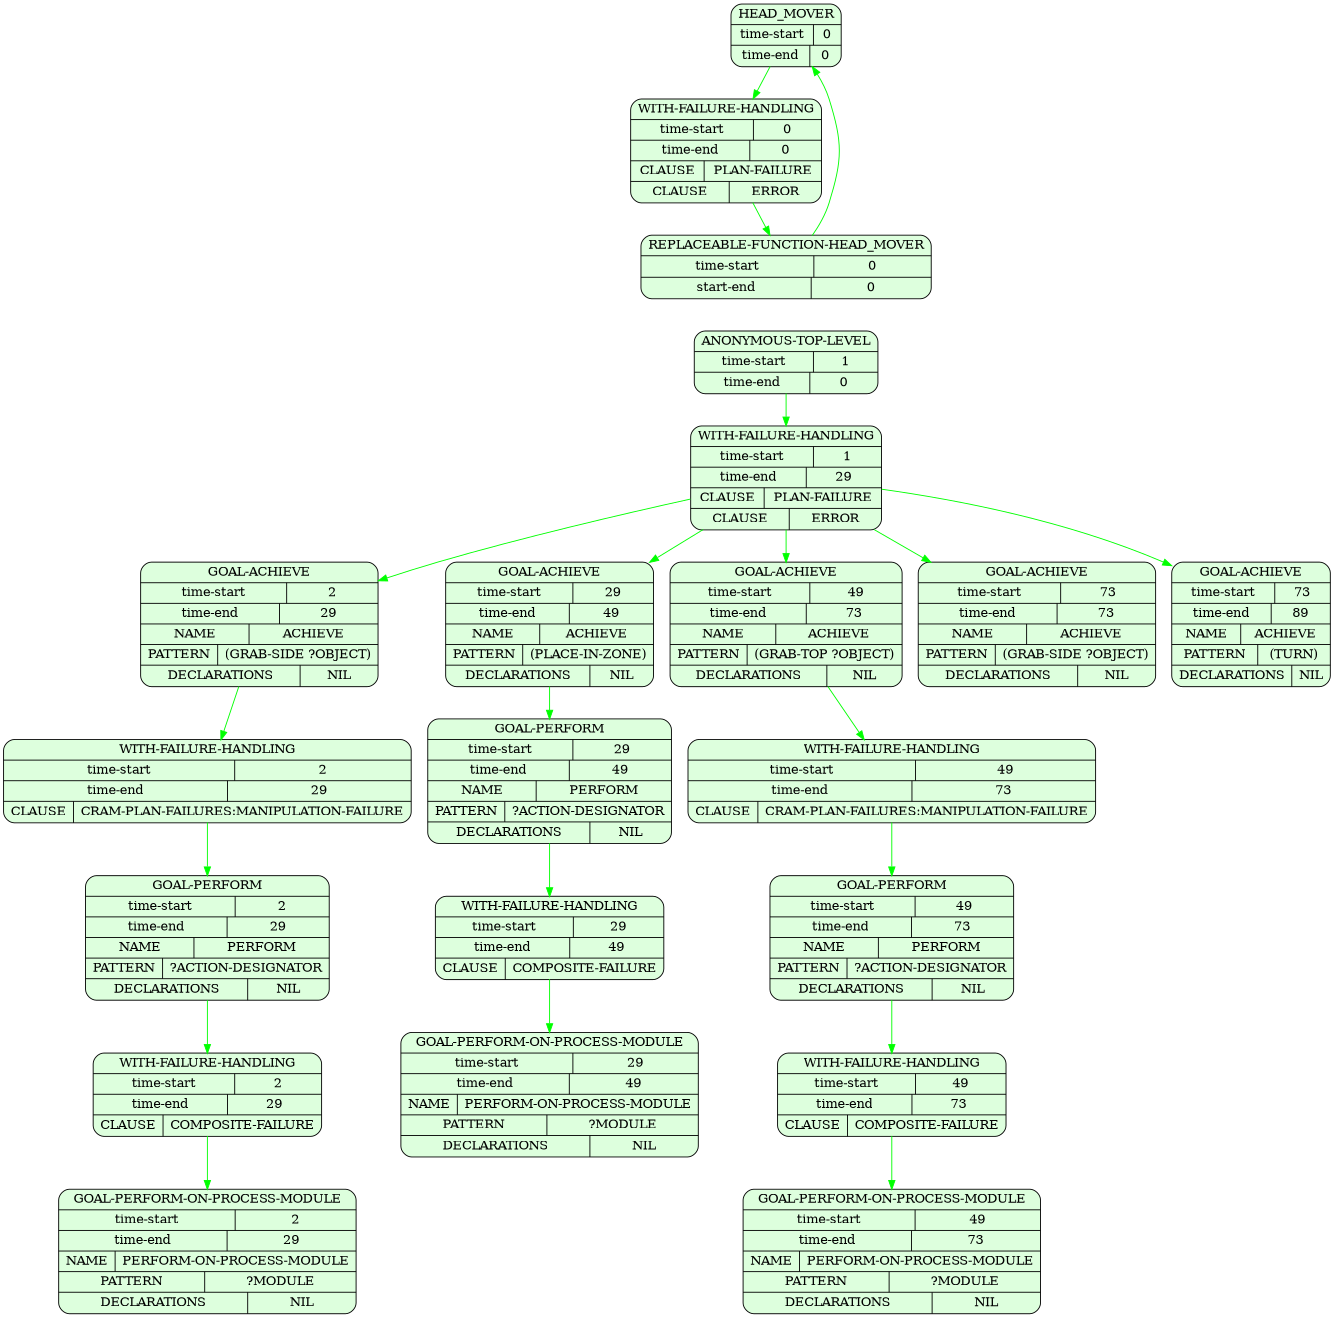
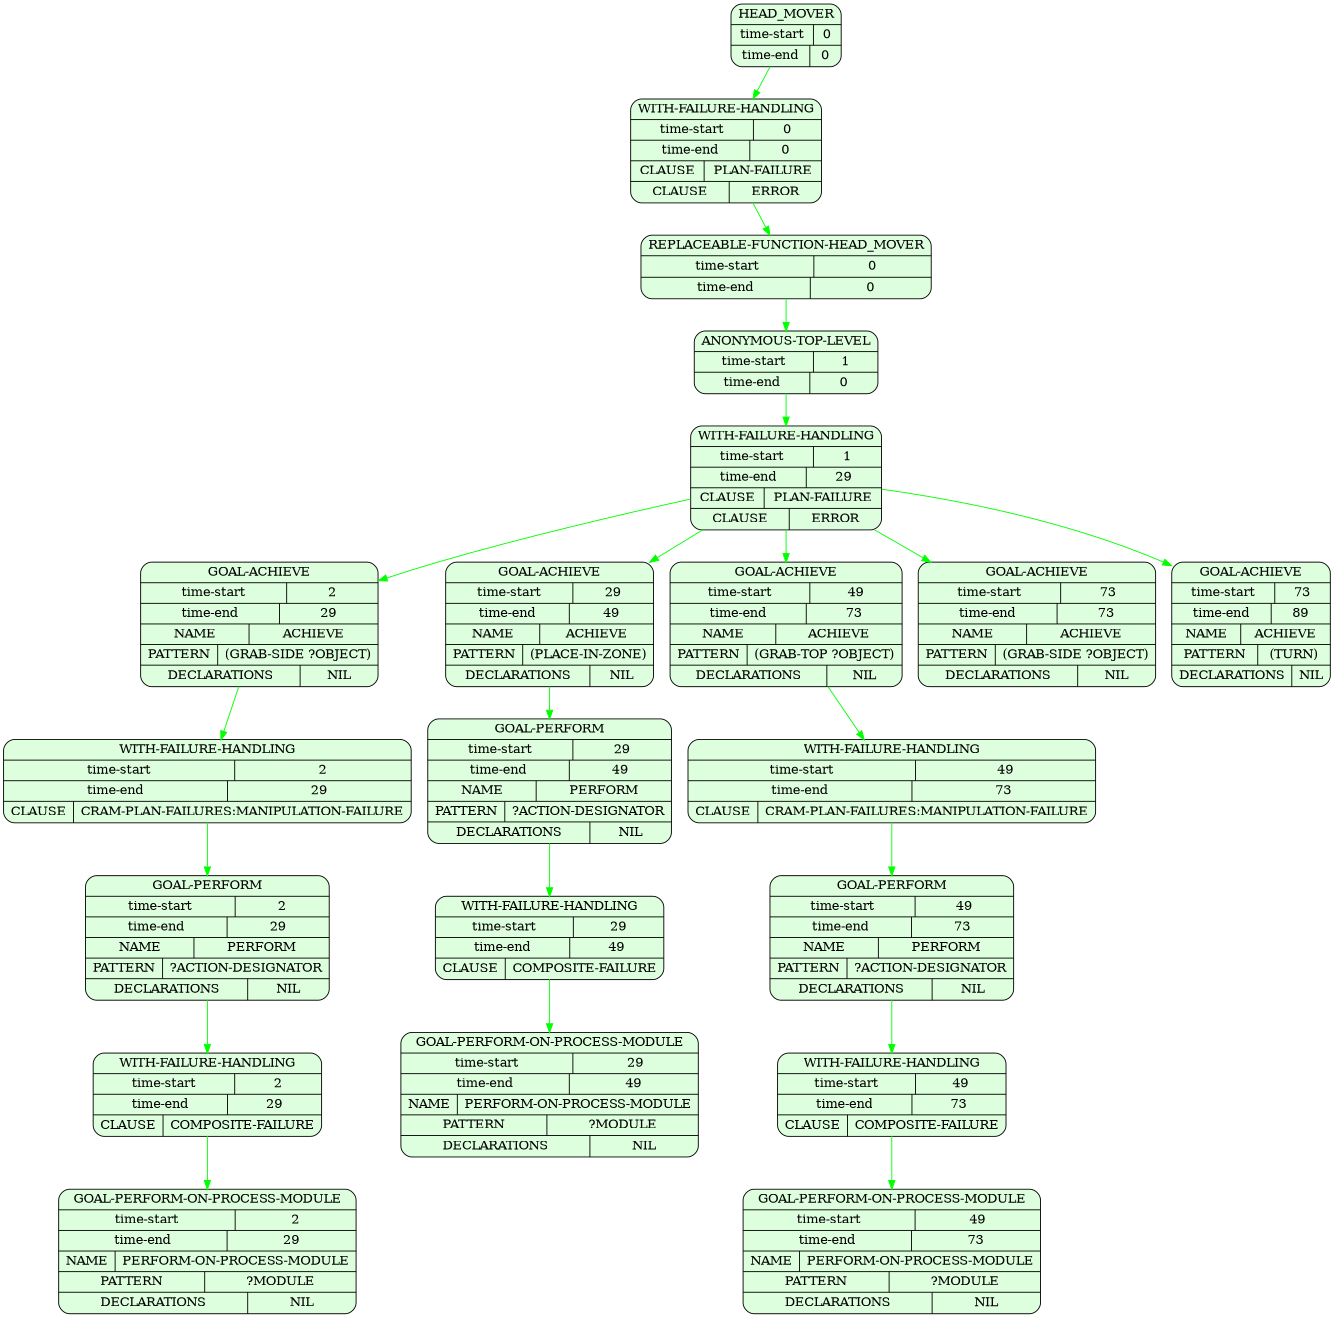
(839, 156) -> (786, 310)
(726, 288) -> (726, 288)
